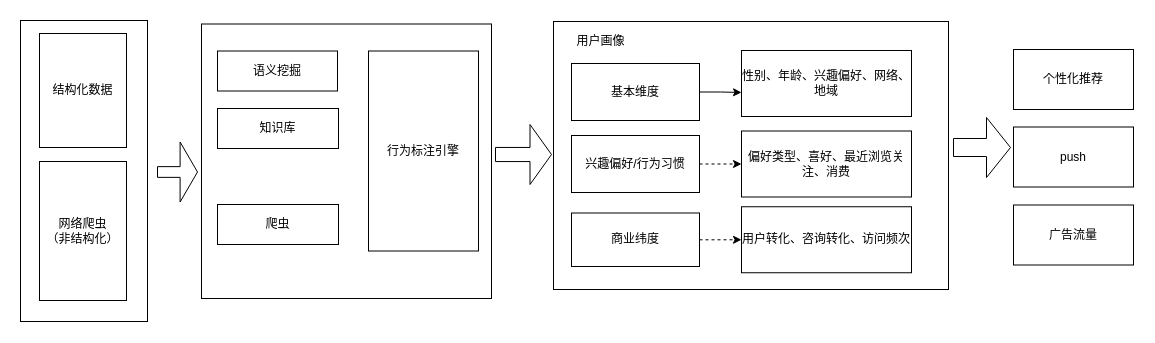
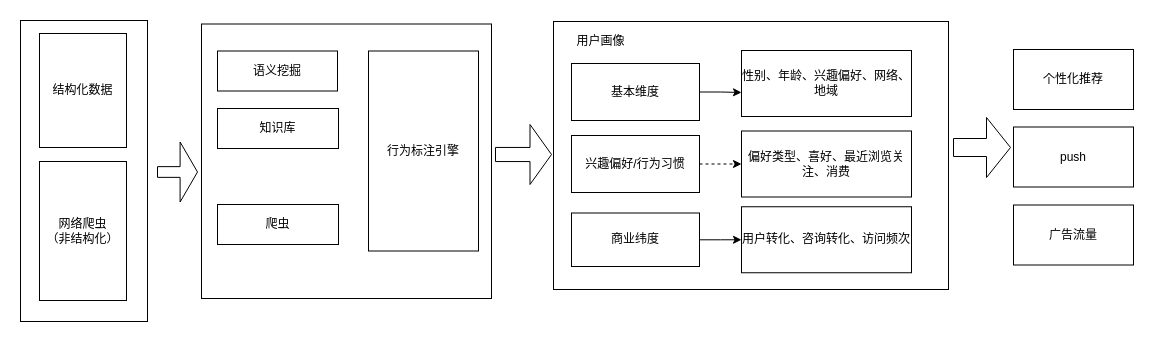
(718, 240) -> (718, 240)
